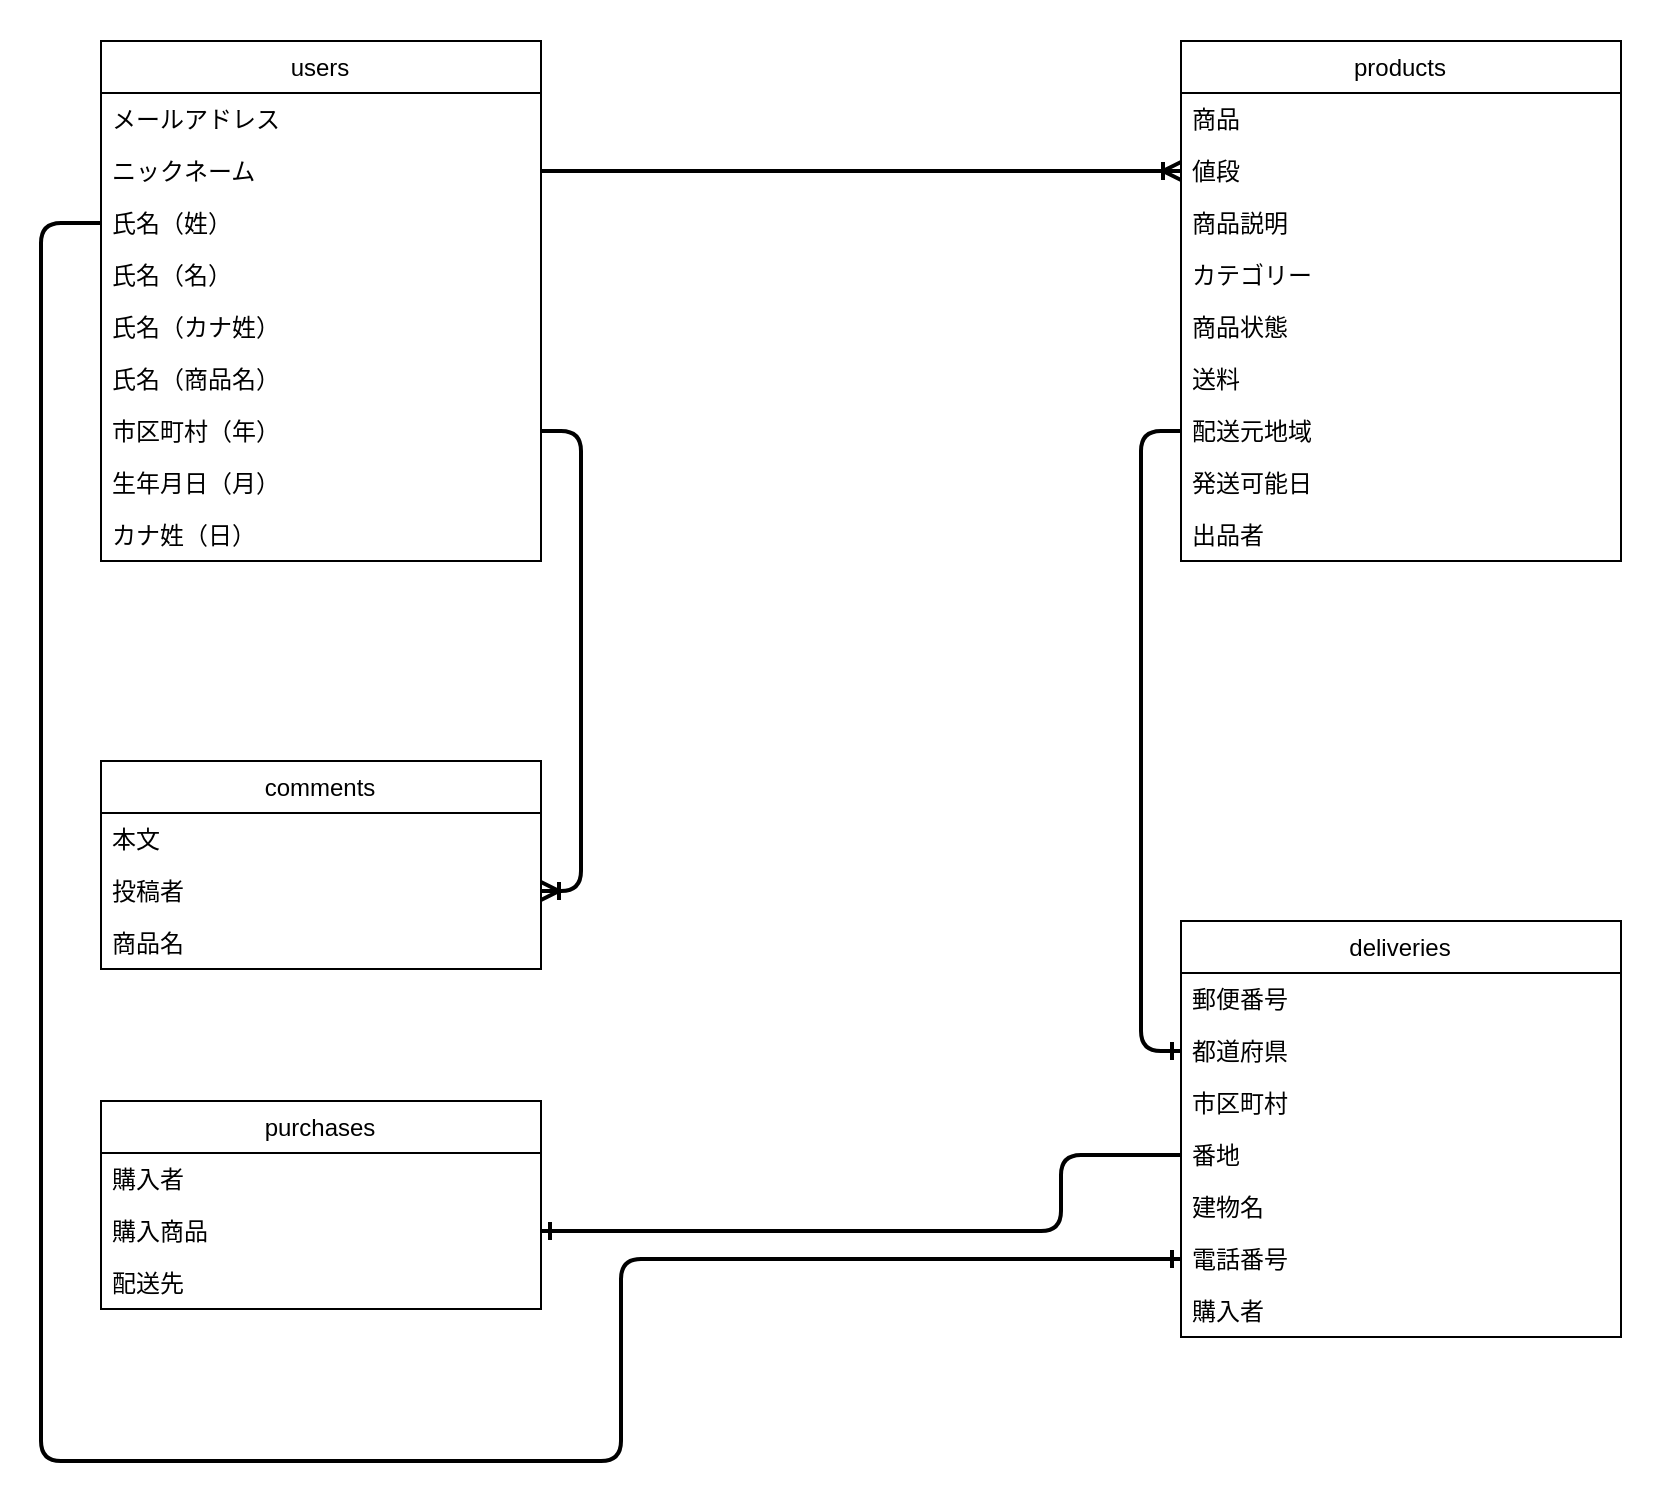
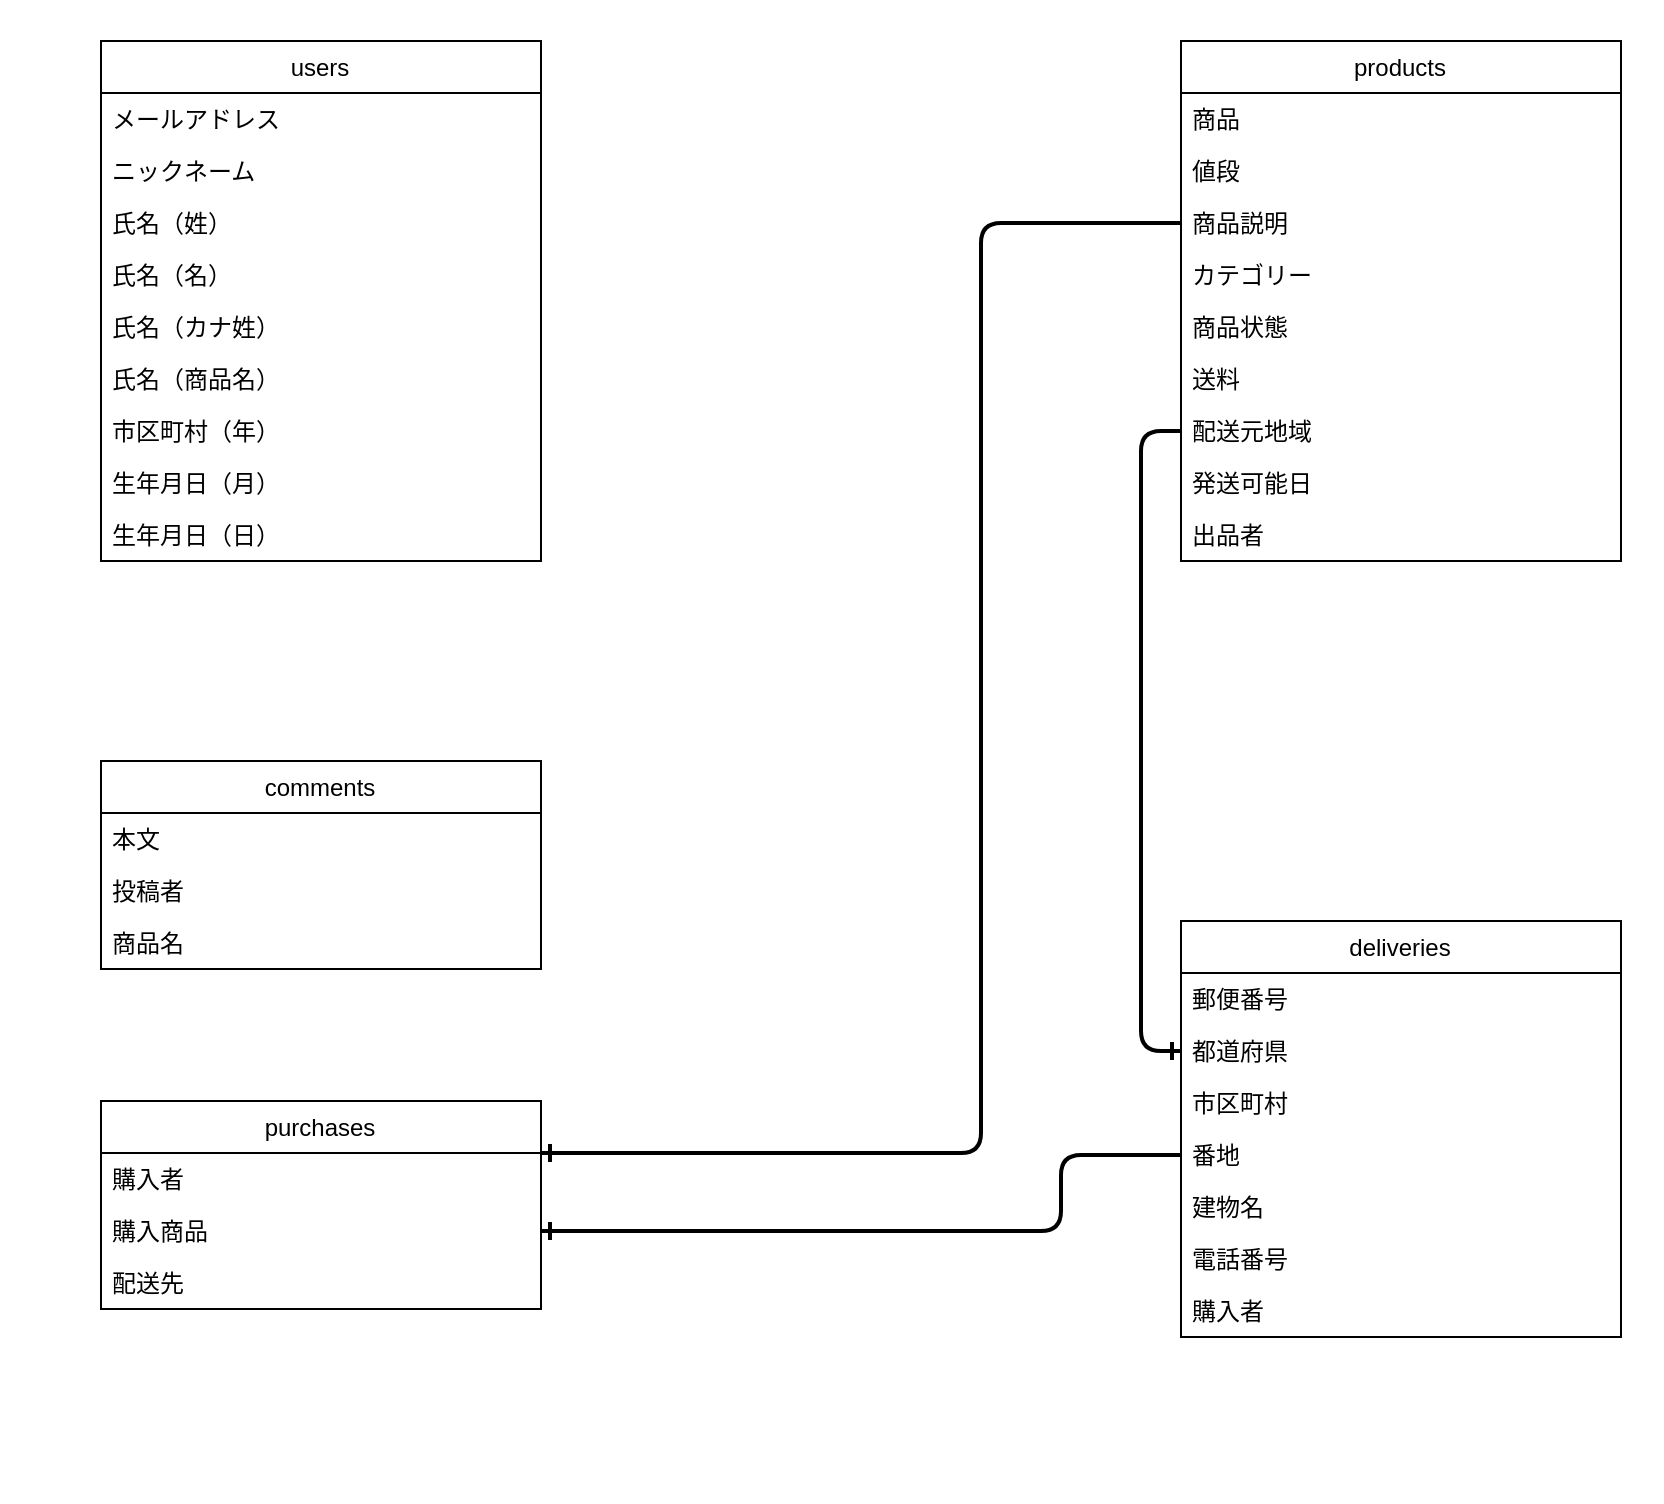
(861, 171) -> none
(184, 536) -> (196, 536)
(581, 661) -> none
none -> (981, 806)
(67, 1461) -> none
